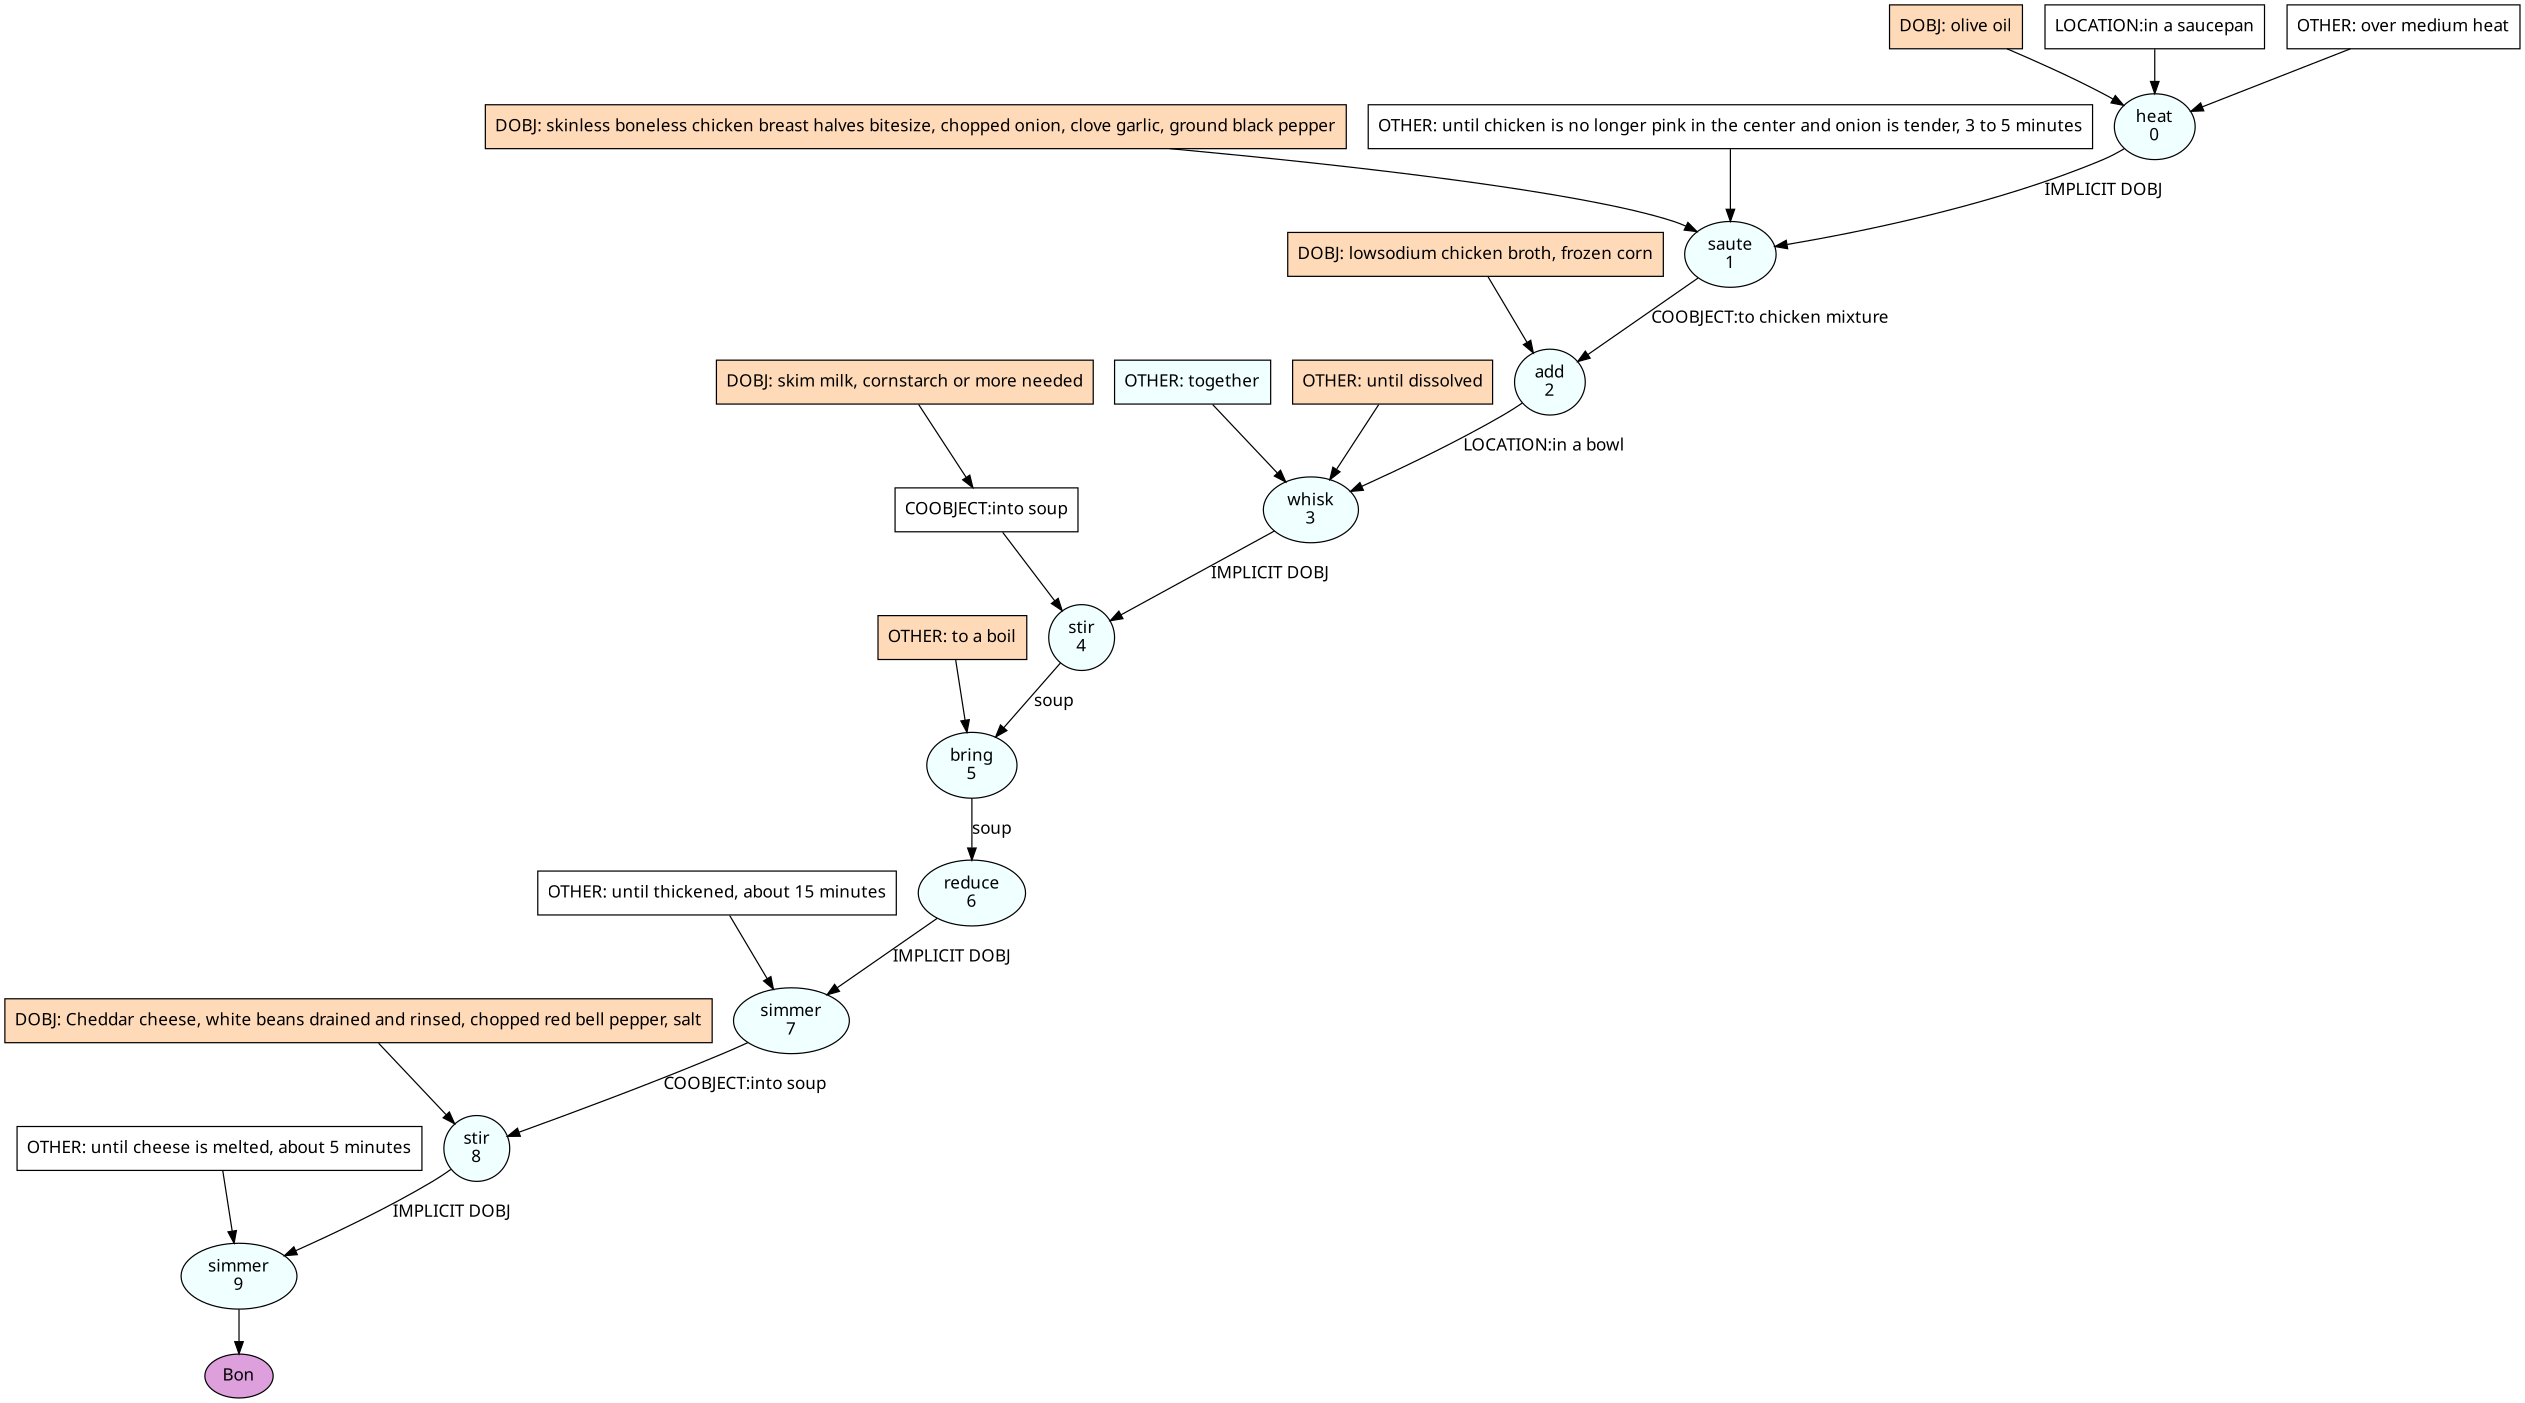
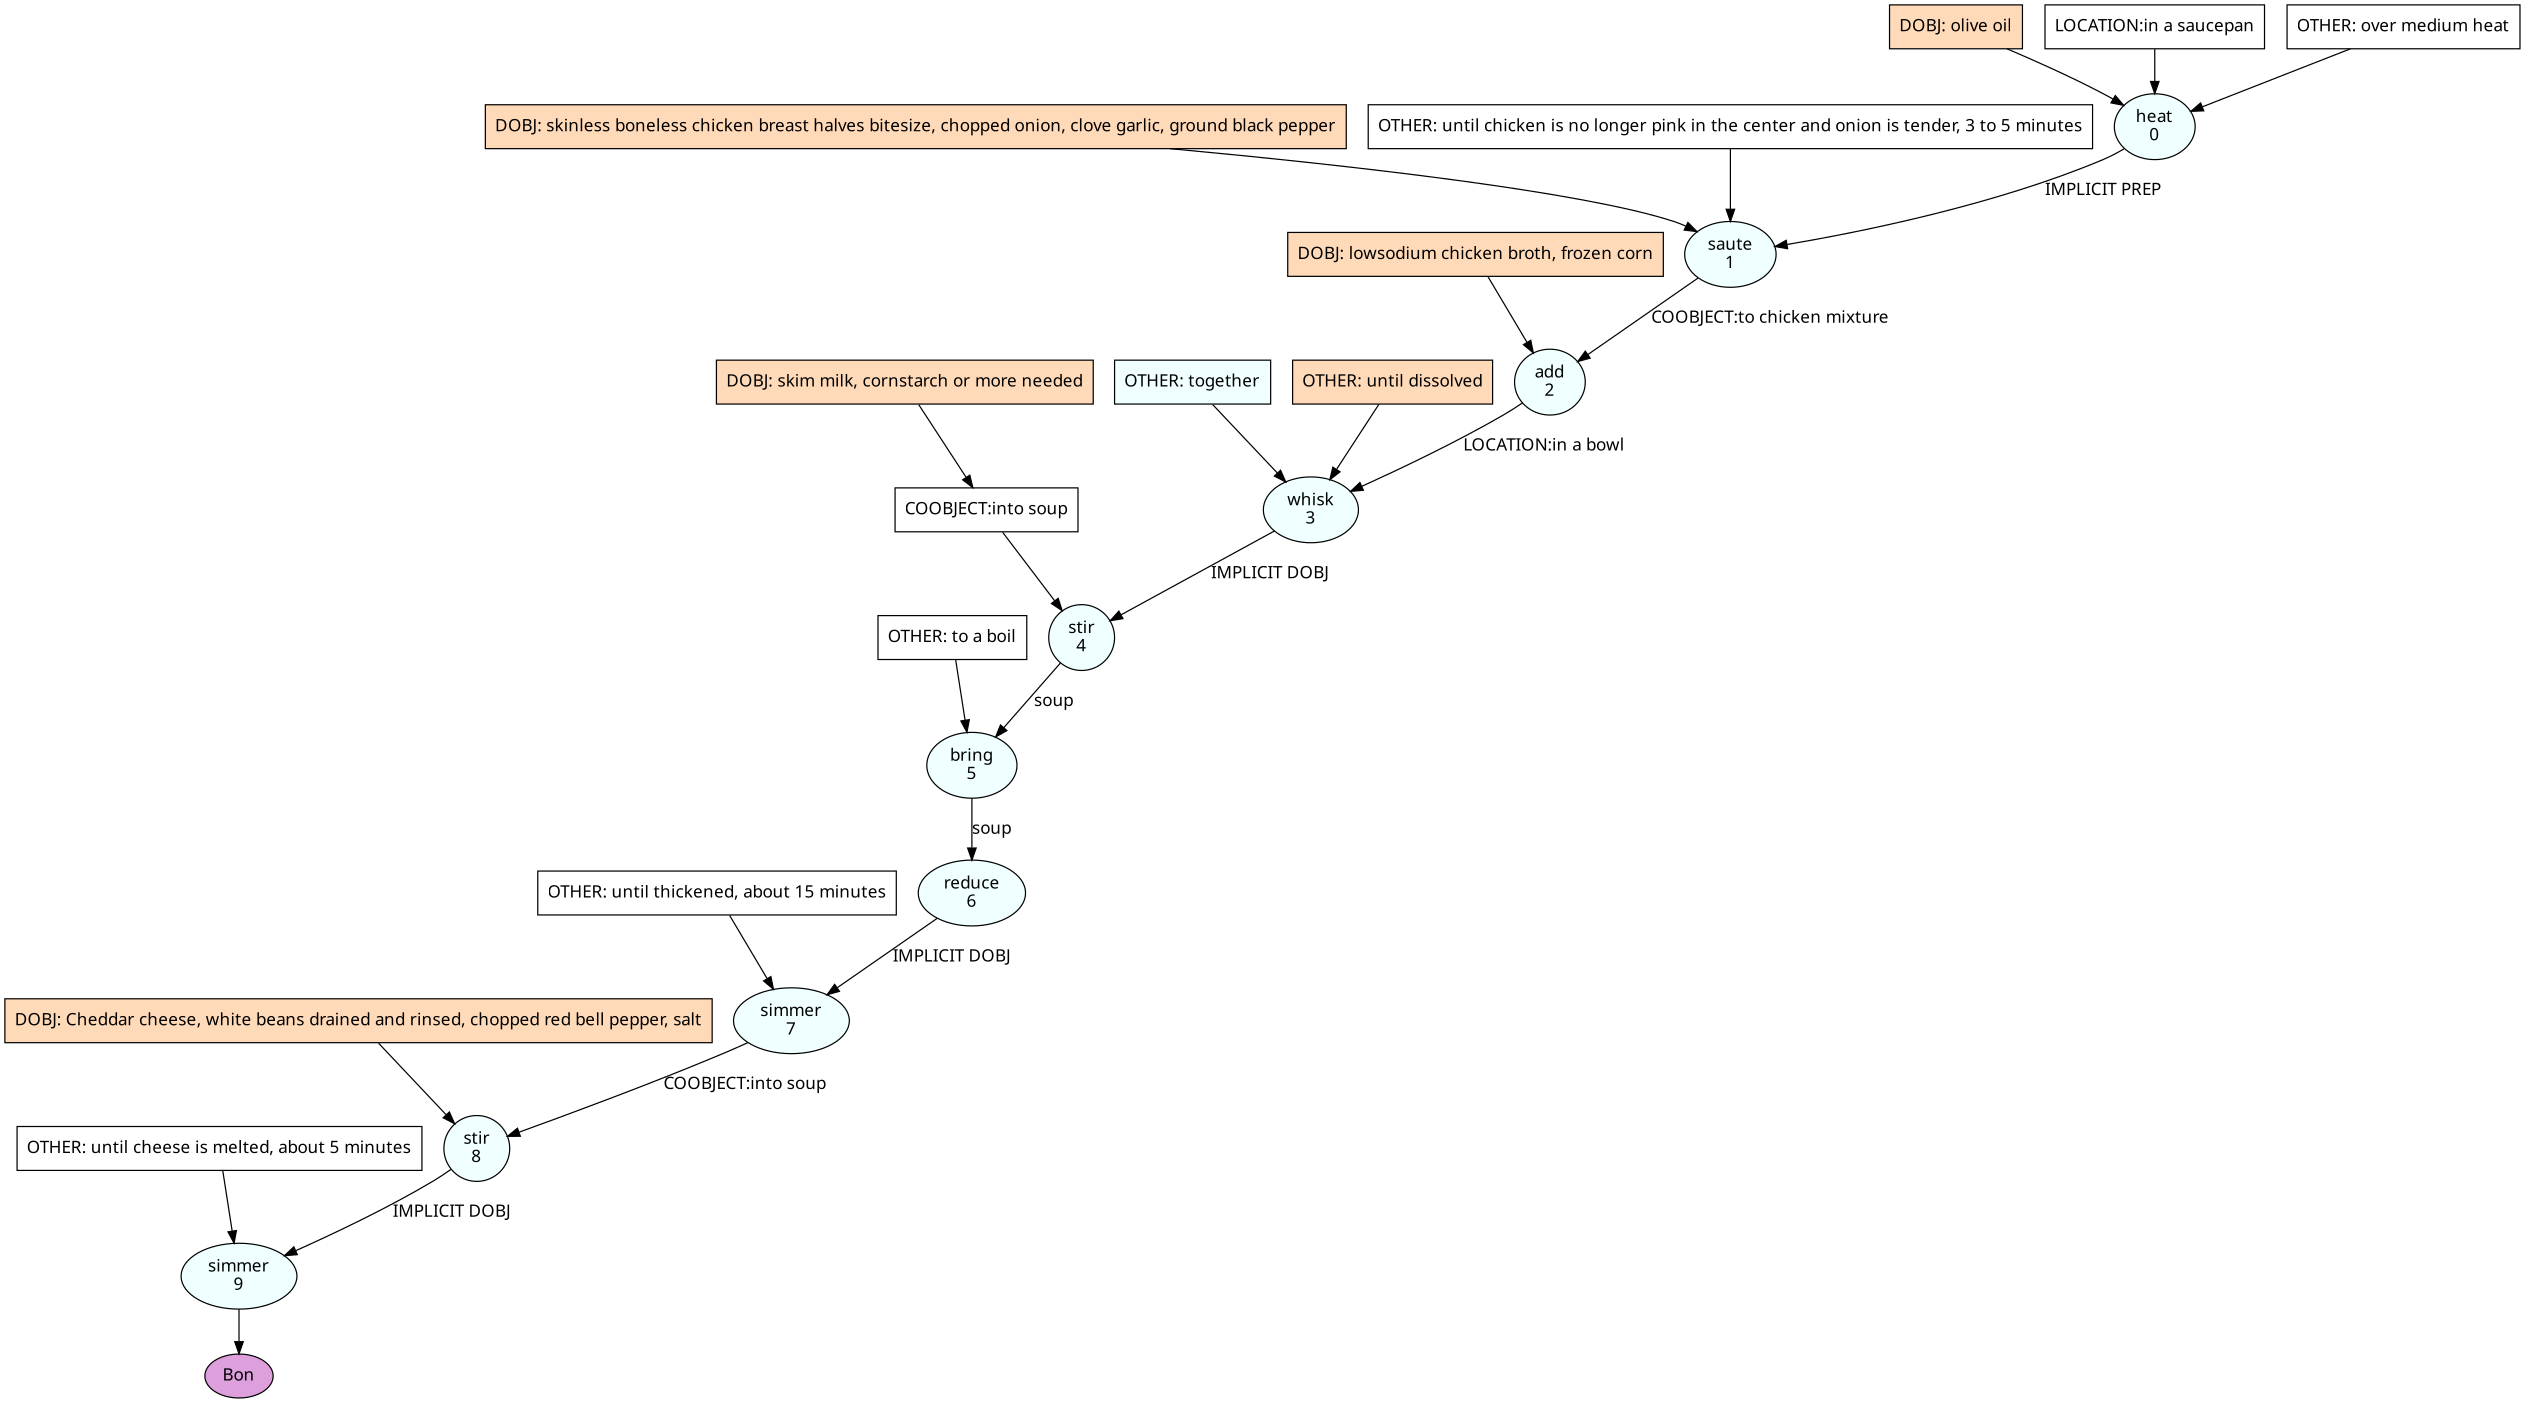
(2104, 191) -> (2104, 191)
(952, 638) -> (952, 638)
